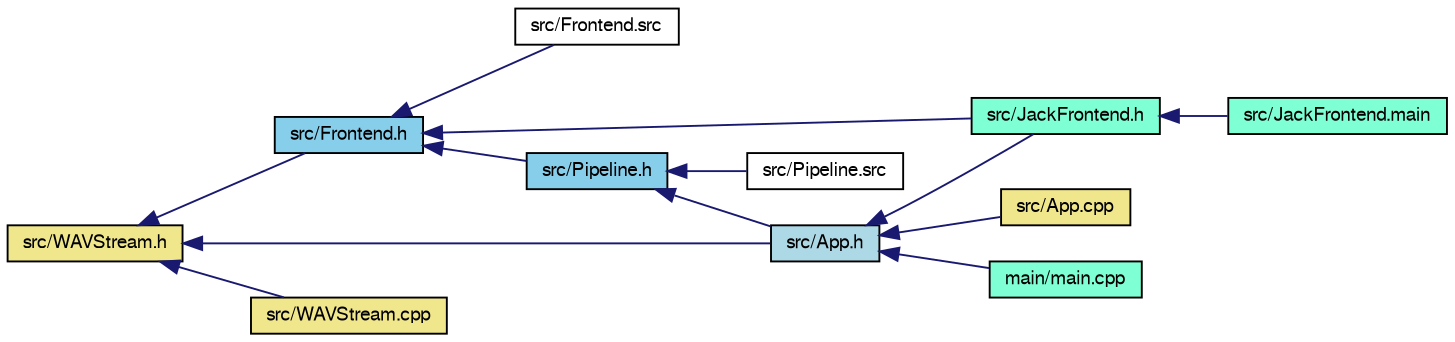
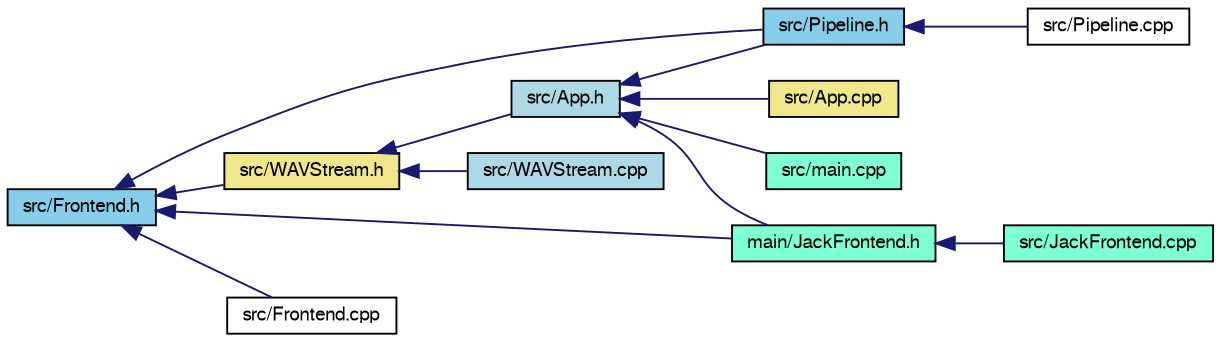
(597, 27) -> (312, 316)
(1066, 116) -> (834, 243)
(1338, 116) -> (1109, 243)
(825, 171) -> (1109, 27)
(231, 185) -> (200, 189)
(723, 211) -> (702, 62)
(1066, 280) -> (834, 171)
(349, 316) -> (566, 171)
